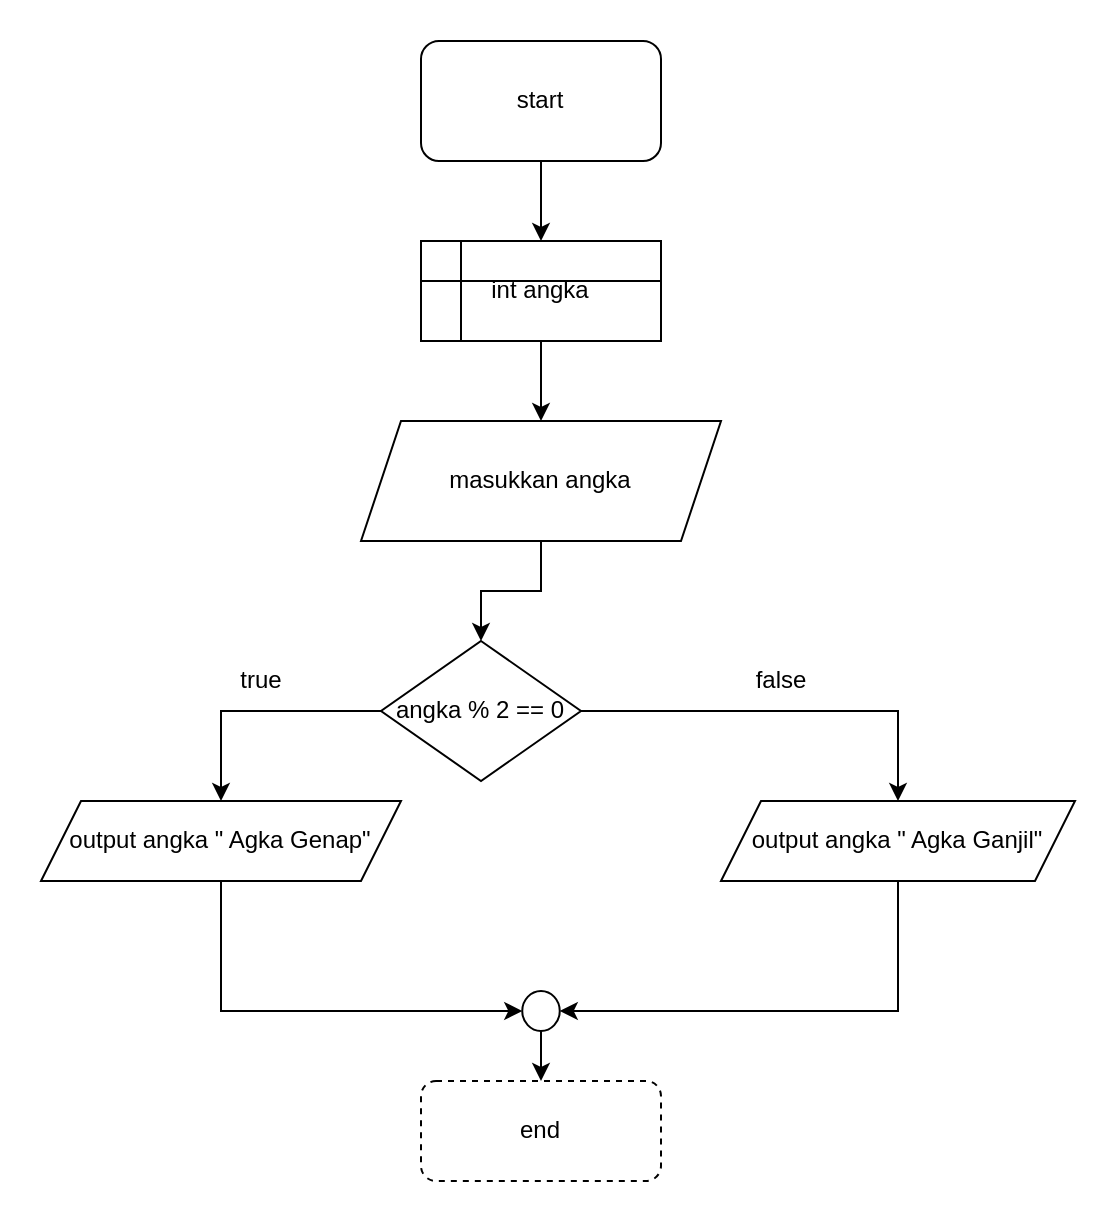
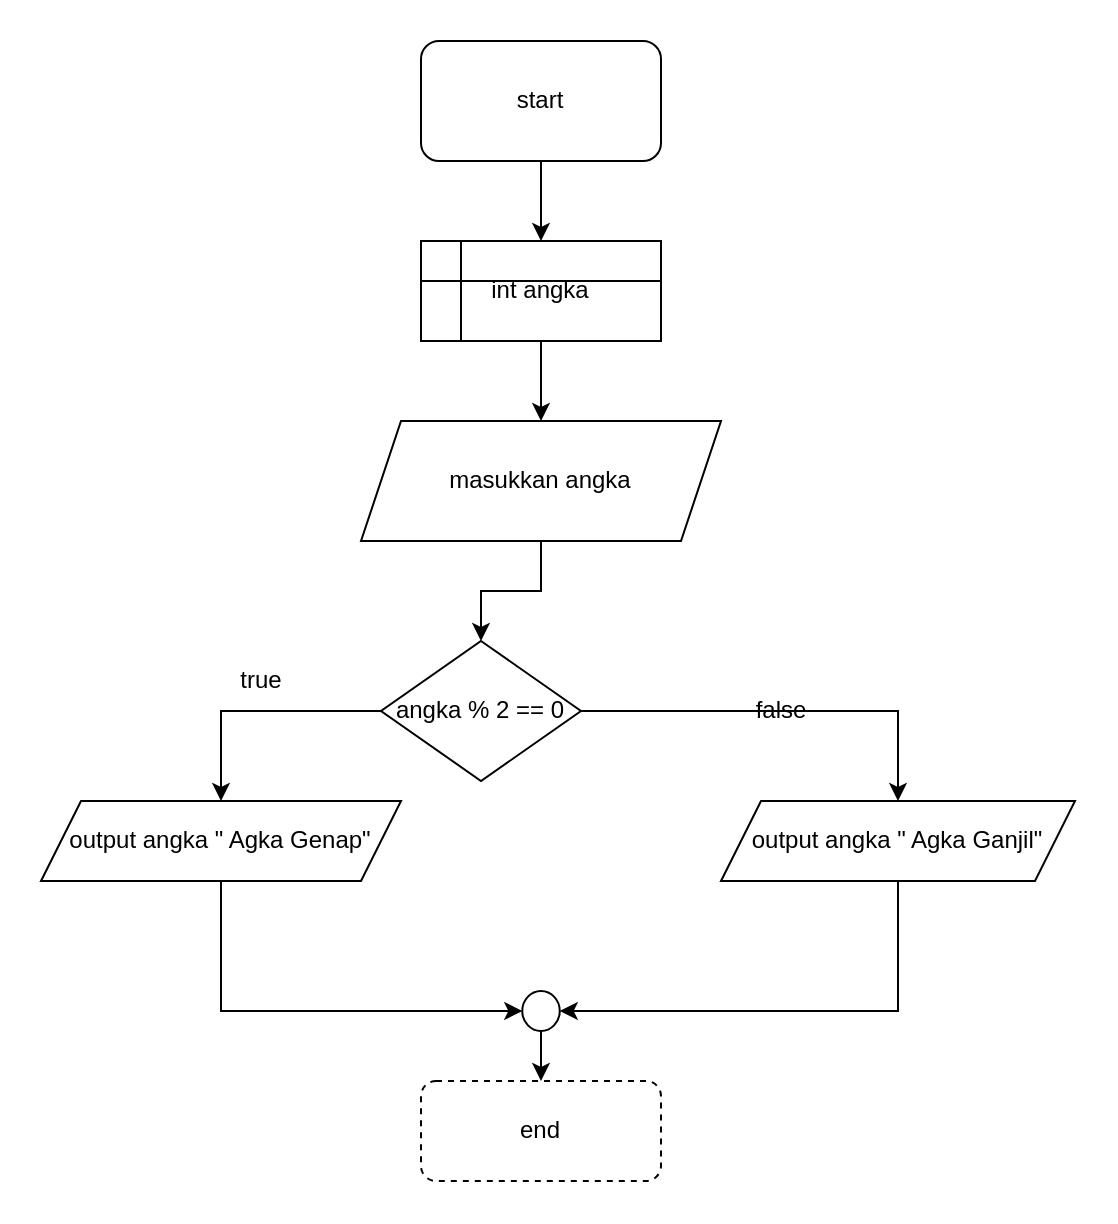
(781, 681) -> (781, 711)
